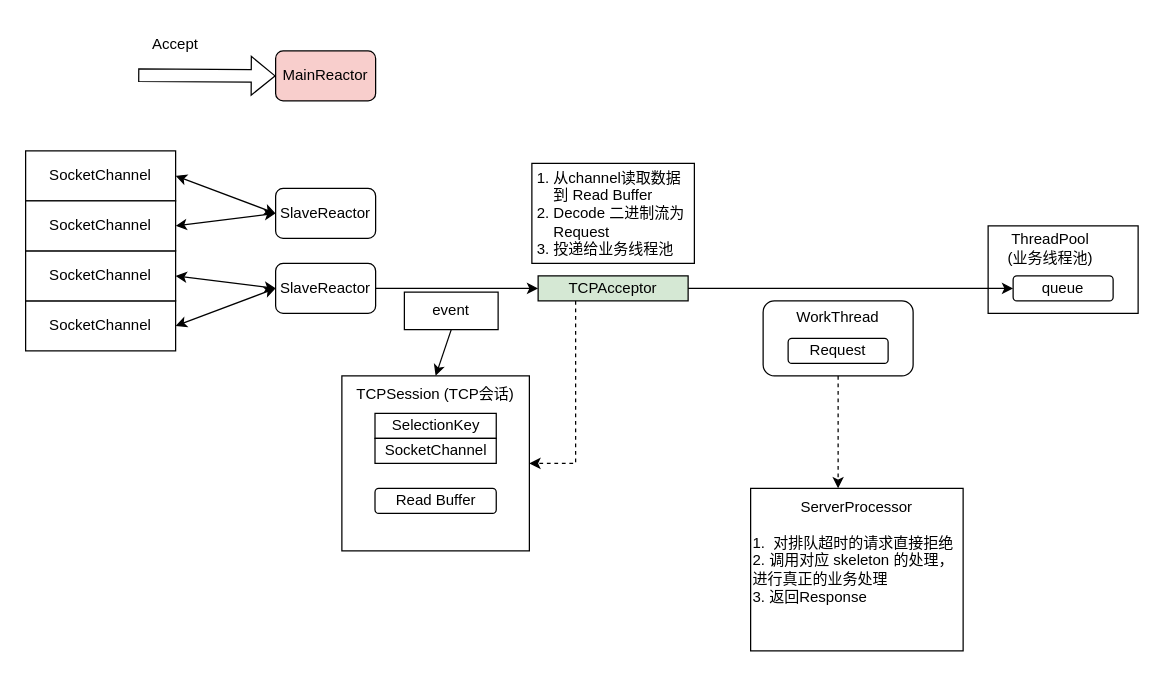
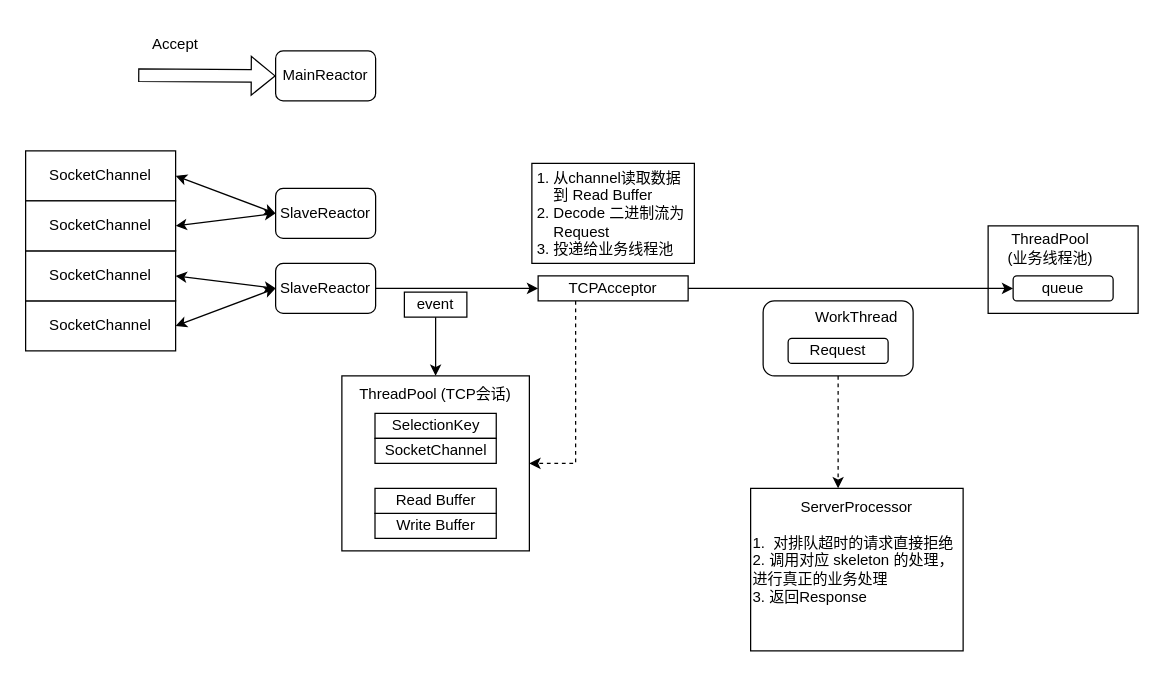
(326, 76) -> (326, 76)
(613, 288) -> (613, 288)
(451, 311) -> (436, 304)
(838, 316) -> (857, 316)
(436, 394) -> (436, 394)
(436, 501) -> (436, 501)
none -> (436, 526)
